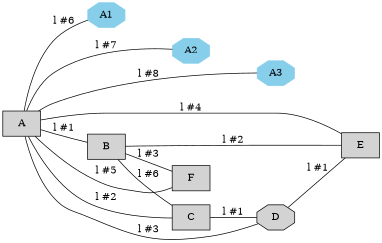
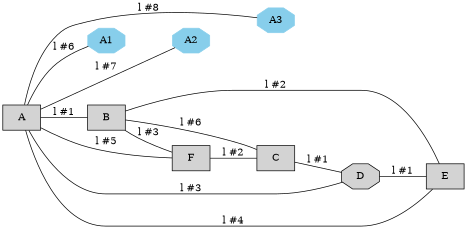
(86, 202) -> (233, 158)
